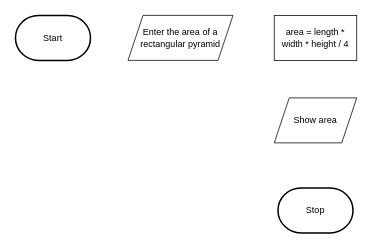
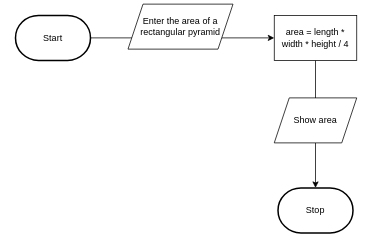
none -> (170, 38)
(180, 38) -> (180, 27)
none -> (315, 162)
